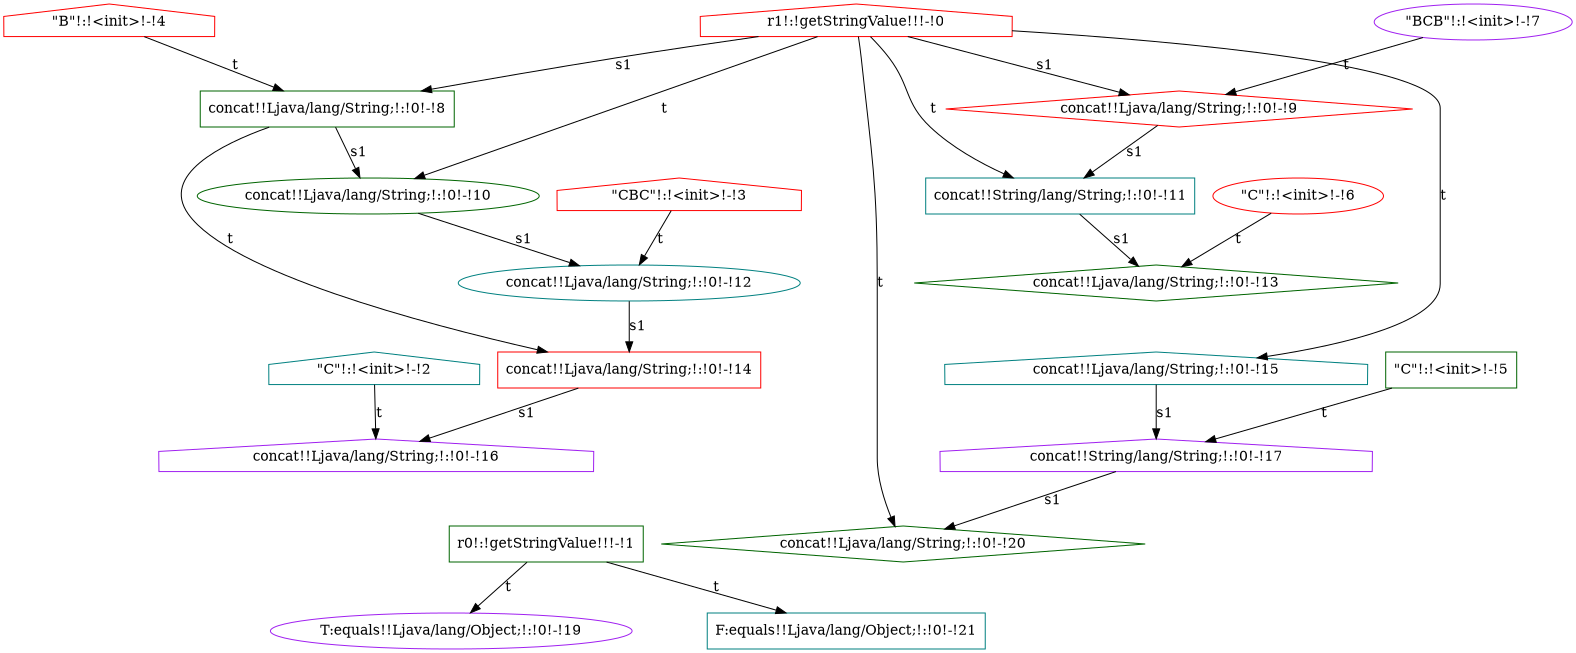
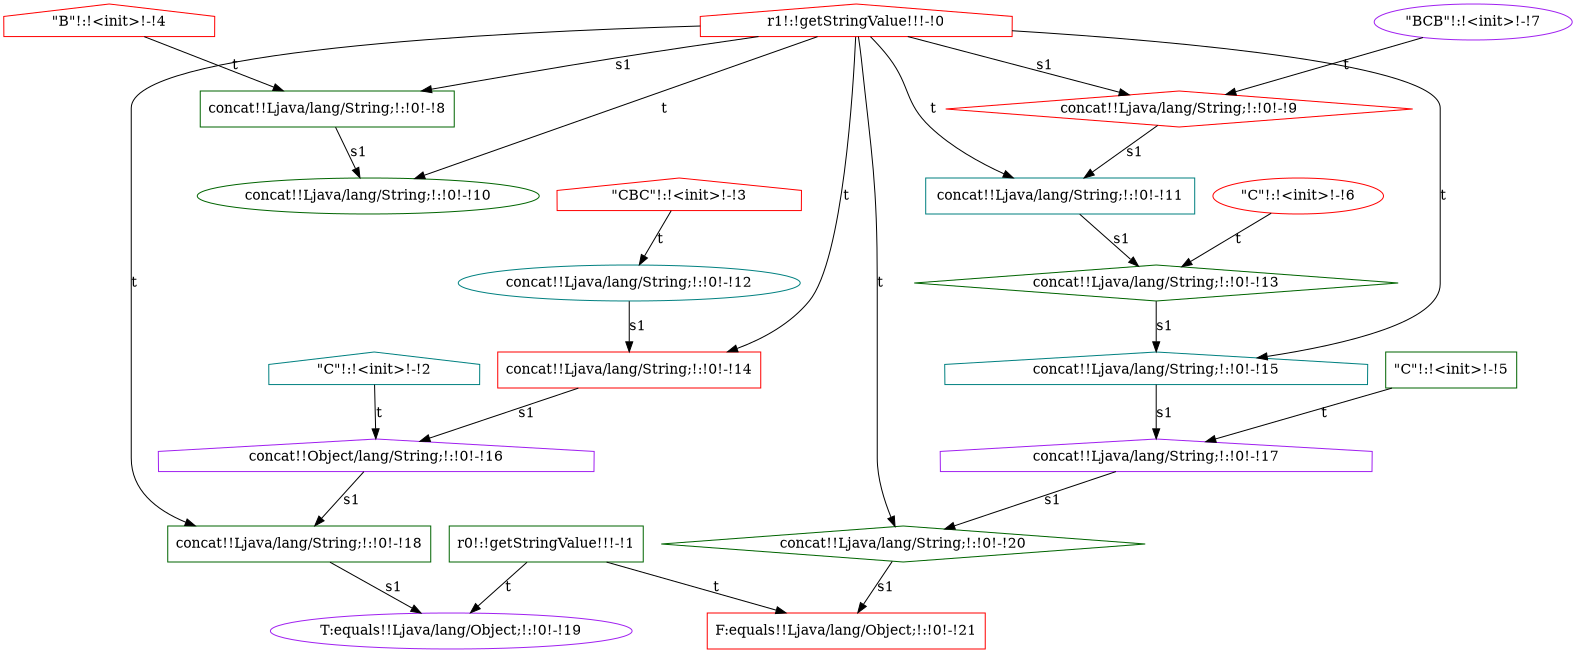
(1060, 196) -> (1060, 196)
(494, 238) -> none
(290, 277) -> (838, 215)
none -> (1156, 321)
(376, 457) -> (376, 457)
(1156, 457) -> (1156, 457)
none -> (299, 544)
none -> (878, 583)
(846, 631) -> (846, 631)
